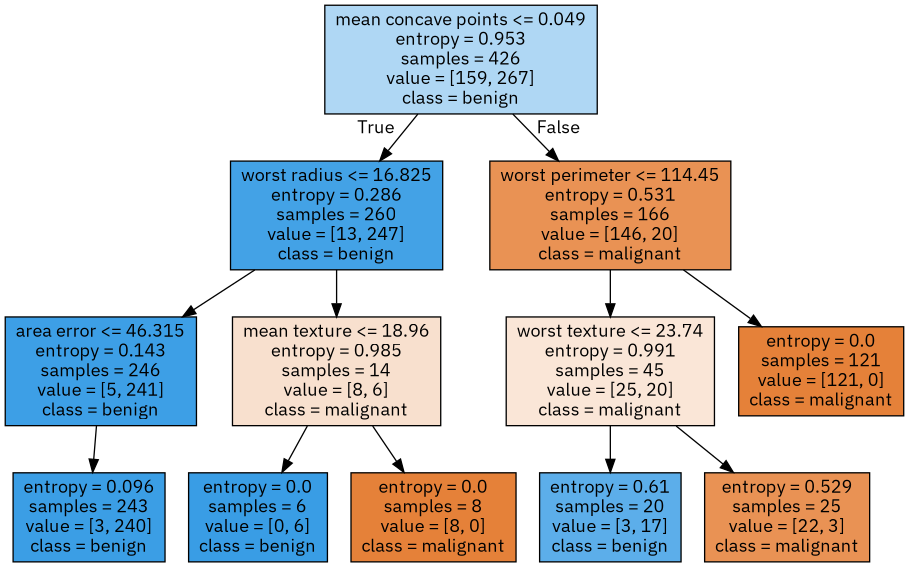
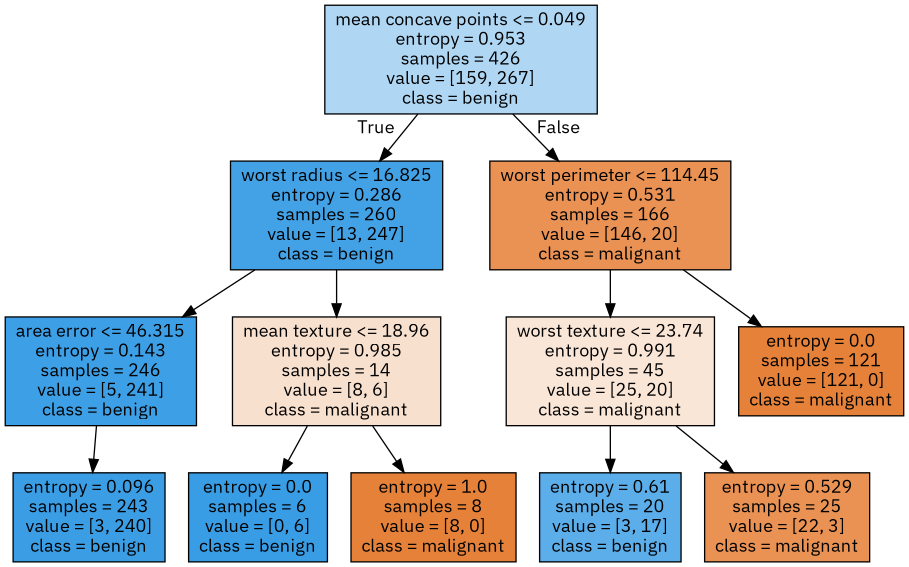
(434, 517) -> (434, 517)
